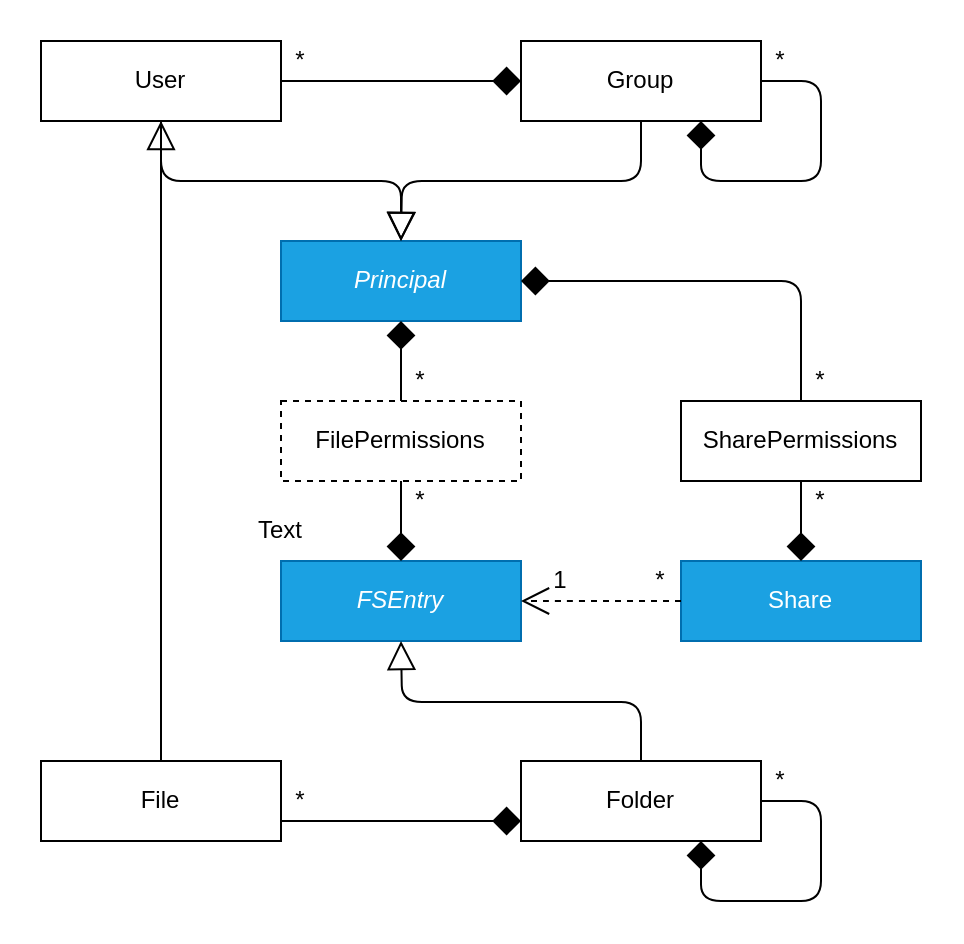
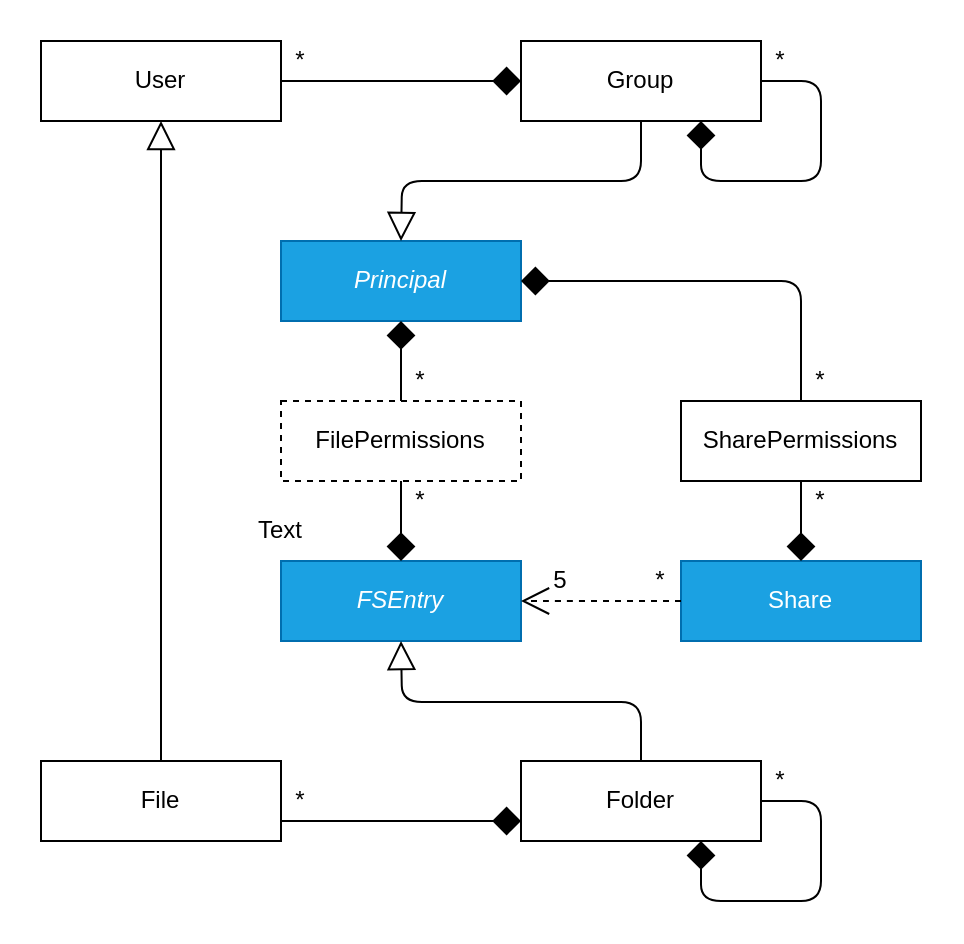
(281, 181) -> none
(561, 581) -> (561, 581)
